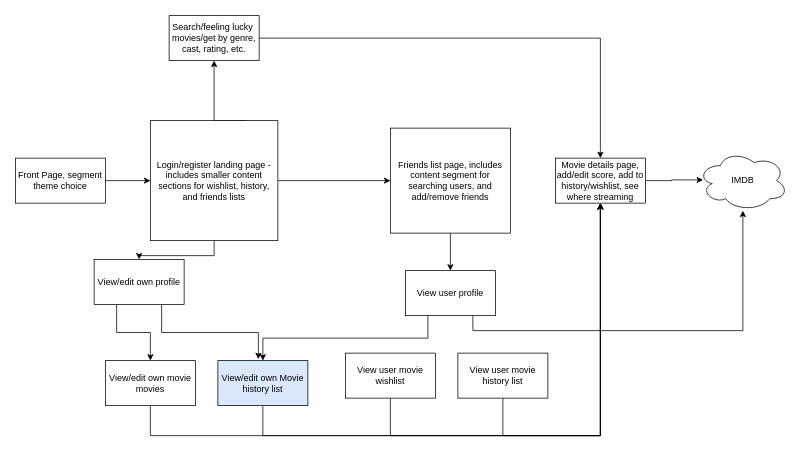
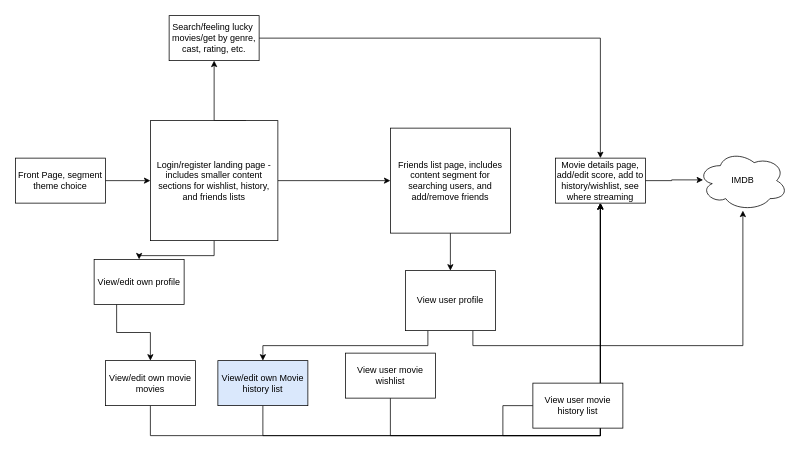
(450, 293) -> (450, 300)
(206, 332) -> none
(503, 375) -> (578, 405)
